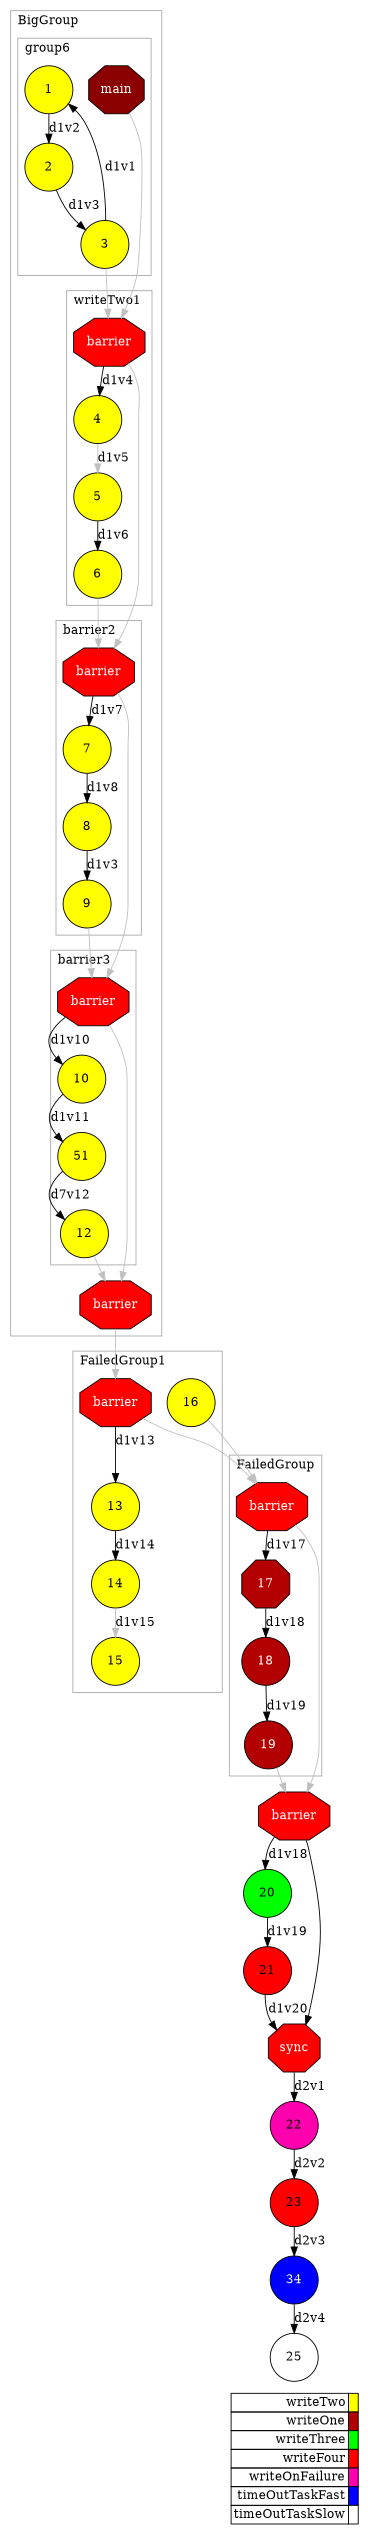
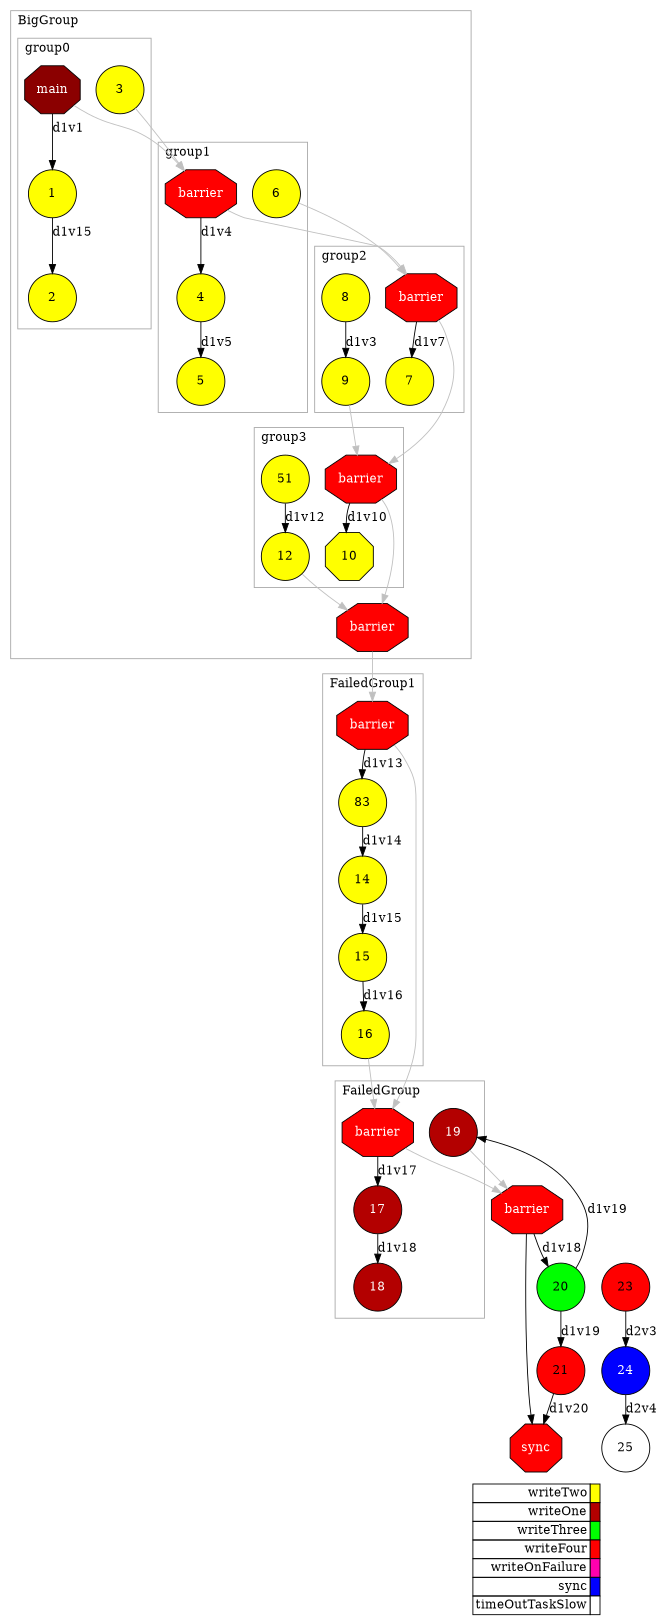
(48, 48) -> (48, 48)
(65, 128) -> (72, 232)
(100, 162) -> (52, 137)
(66, 208) -> none
(108, 301) -> (188, 152)
(98, 454) -> (201, 335)
(98, 531) -> none
(90, 631) -> (345, 256)
(87, 784) -> none
(84, 960) -> (284, 438)
none -> (363, 992)
(82, 1079) -> (349, 556)
(50, 1113) -> none
(71, 1195) -> (305, 518)
(116, 1507) -> (363, 803)
(266, 1584) -> (378, 1210)
(116, 1618) -> (363, 914)
(266, 1699) -> (567, 1182)
(294, 2125) -> none
(294, 2280) -> (626, 1371)
(292, 2496) -> (573, 1586)
